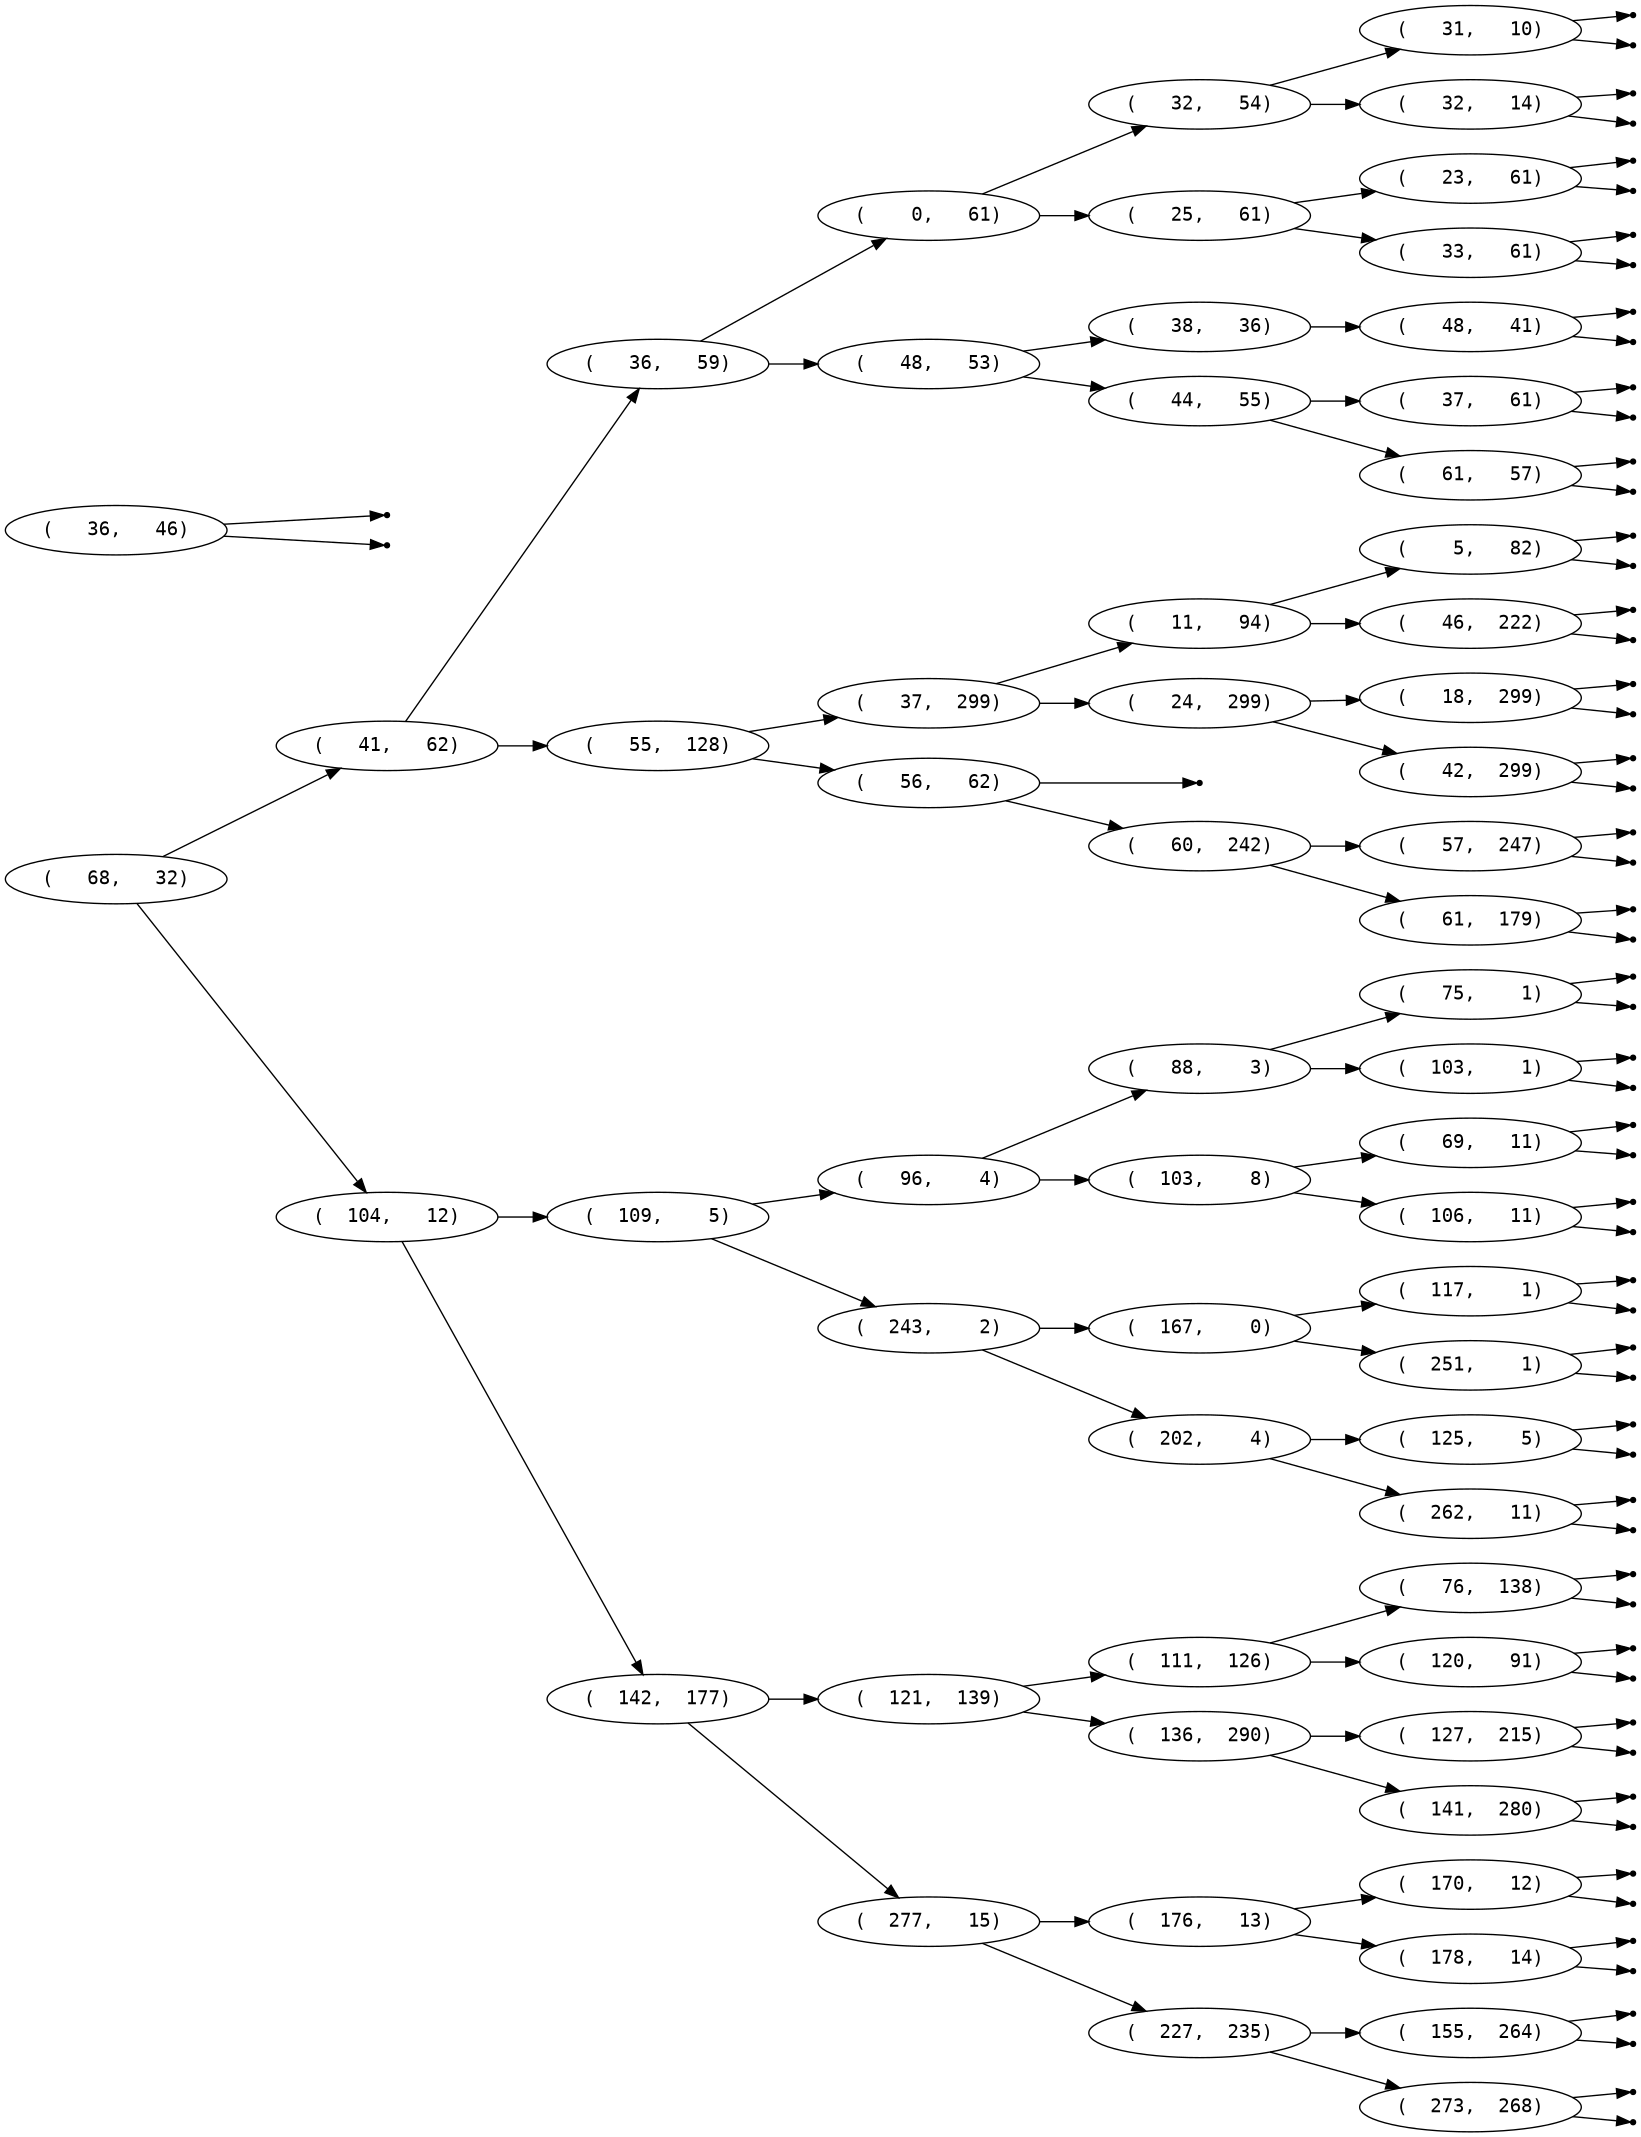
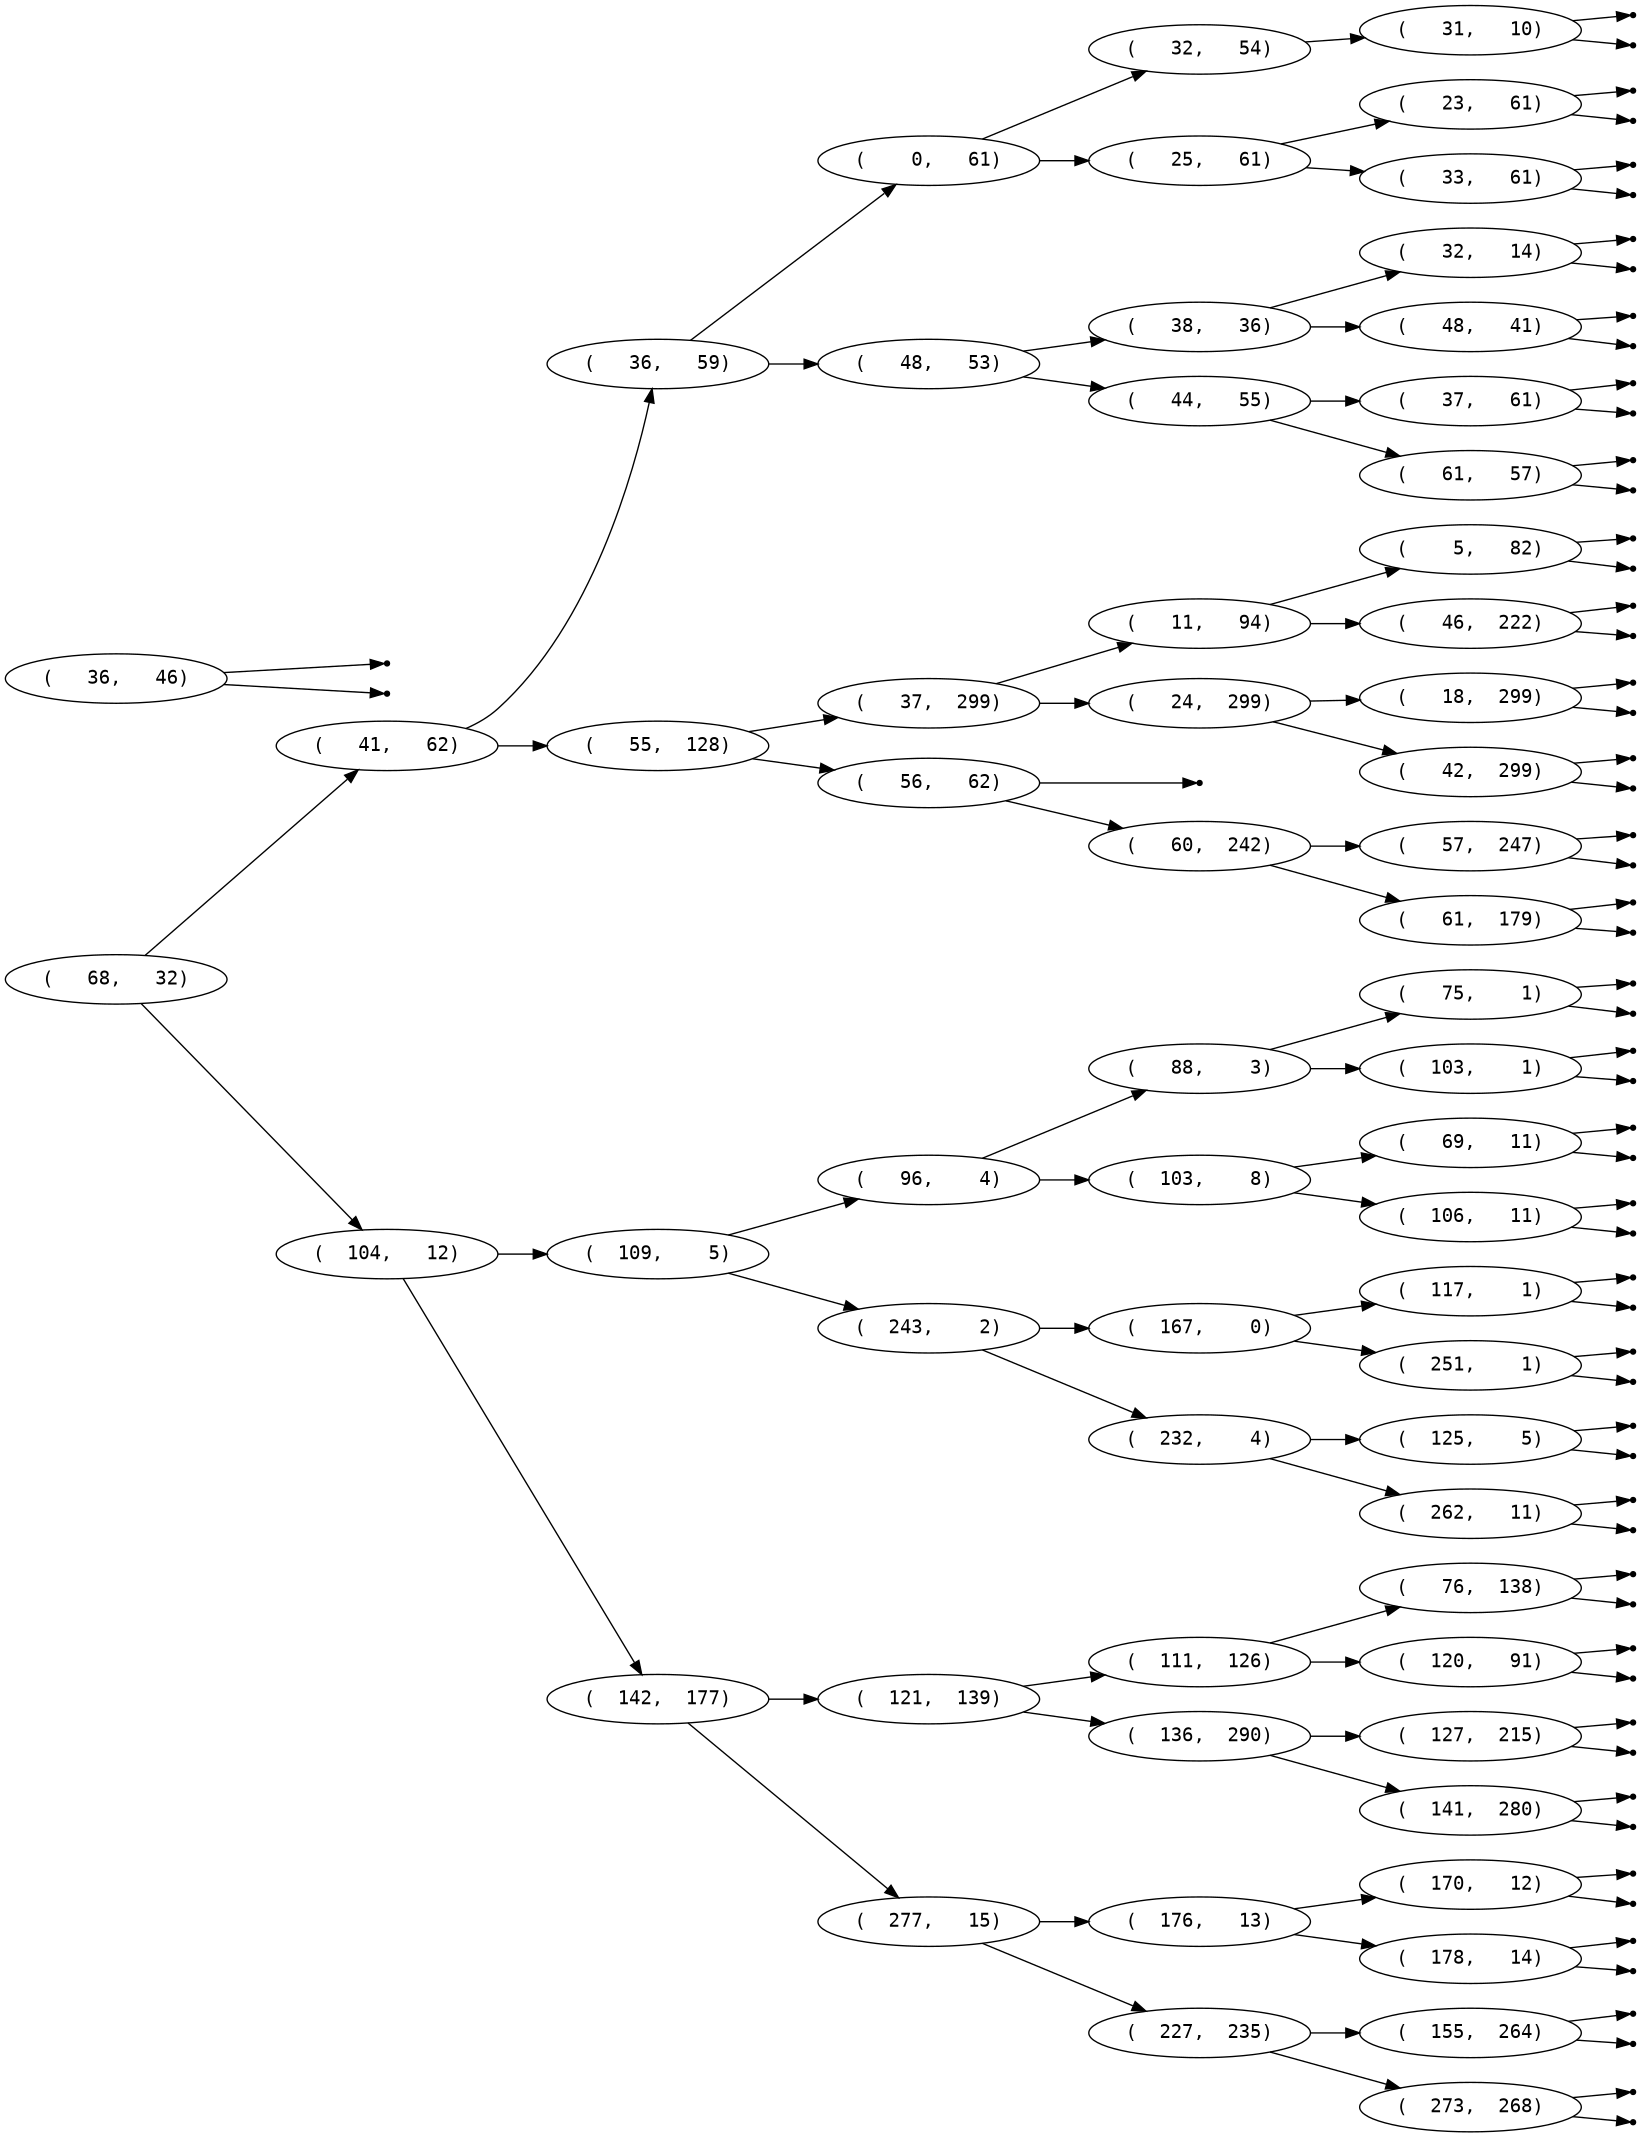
(1328, 104) -> (1328, 292)
(1200, 1440) -> (1200, 1440)
